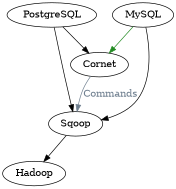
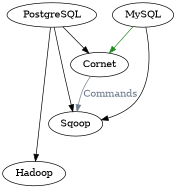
(57, 146) -> (43, 91)
